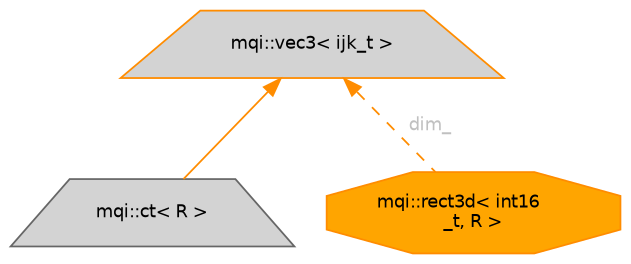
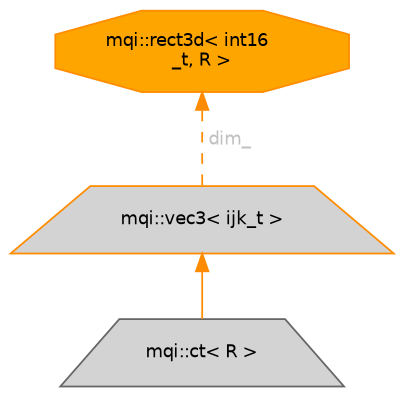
(396, 132) -> (202, 148)
